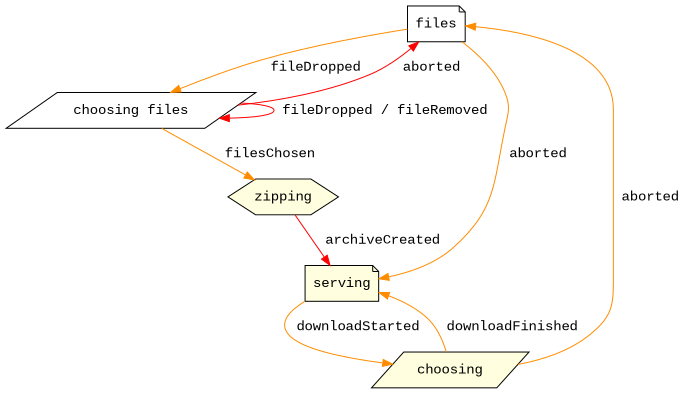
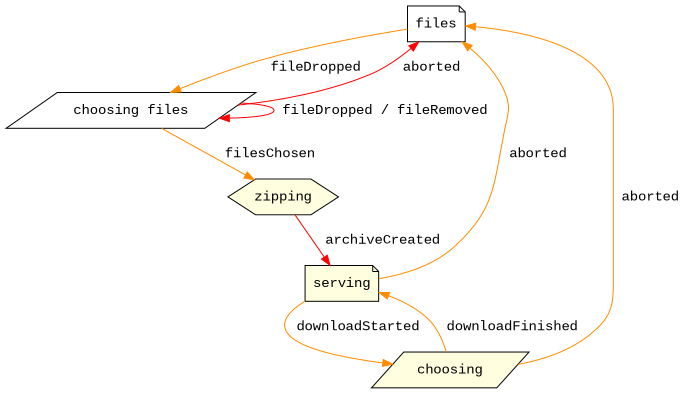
(495, 178) -> (493, 188)
